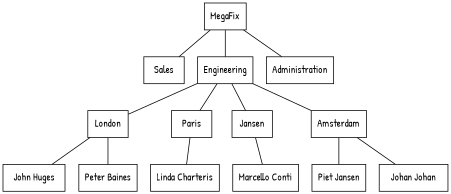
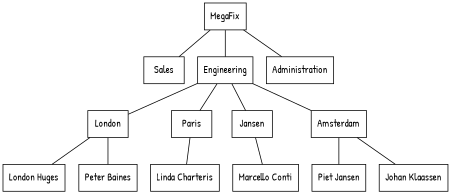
(34, 178) -> (34, 178)
(414, 178) -> (414, 178)
